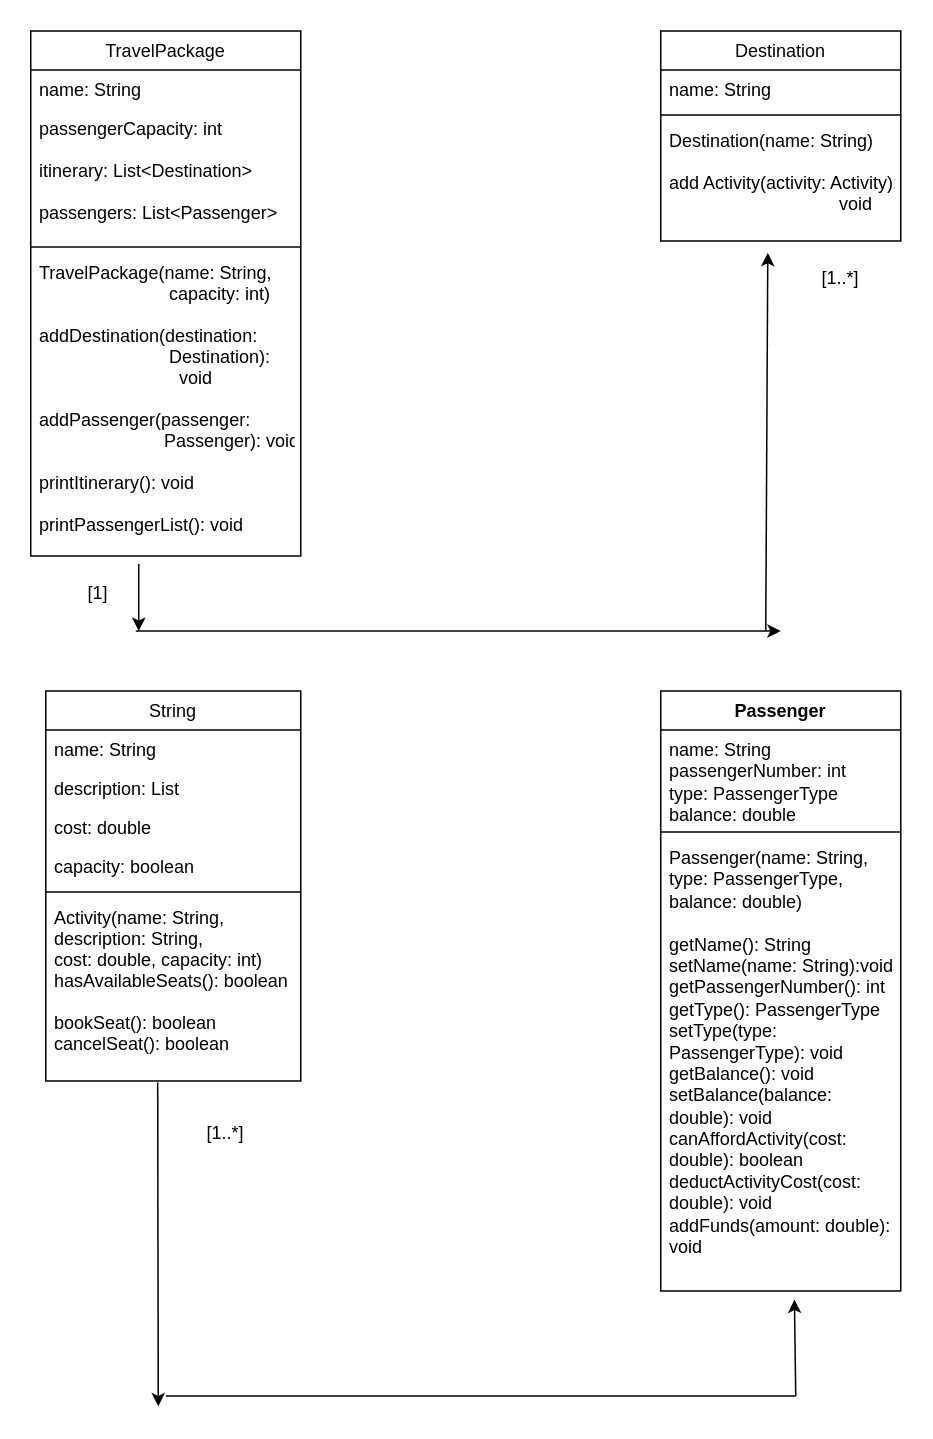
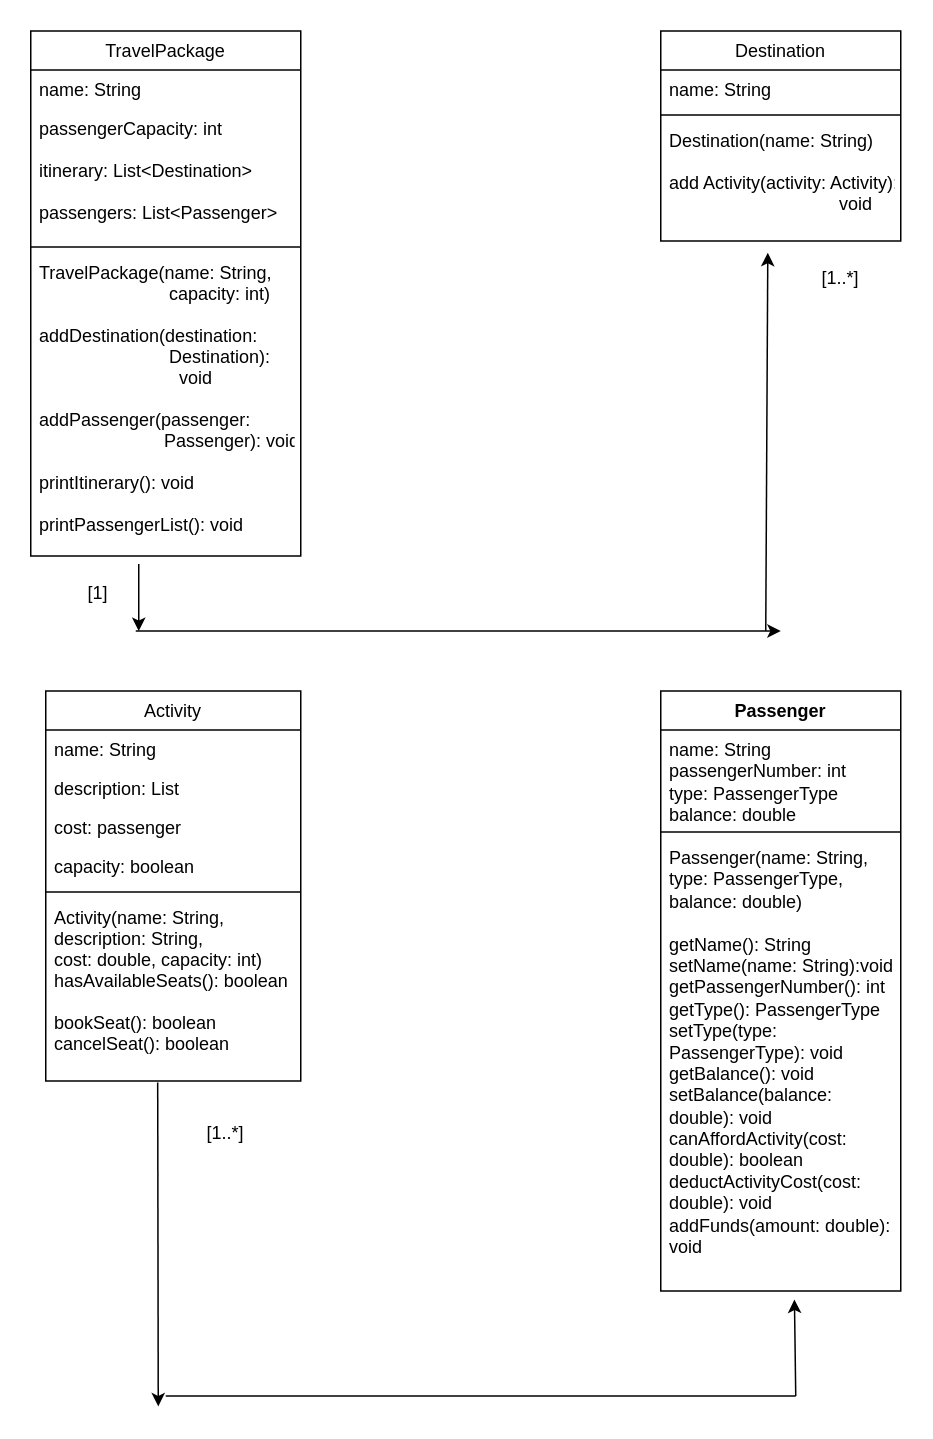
(173, 711) -> (173, 711)
(107, 828) -> (125, 828)
